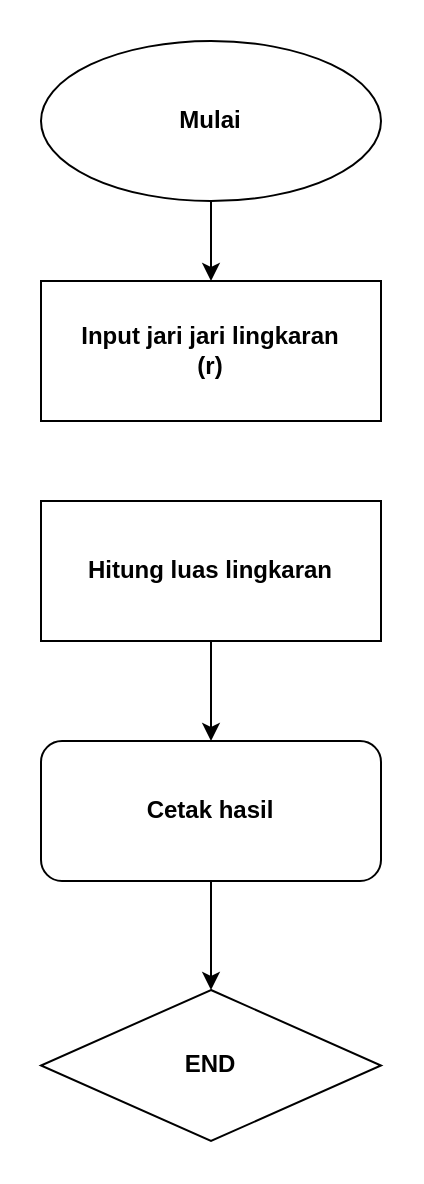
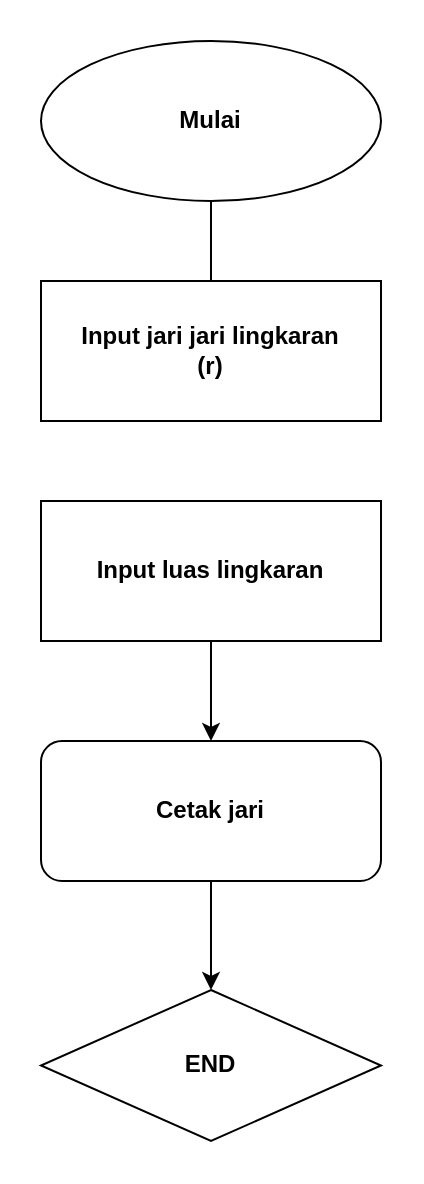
(211, 266) -> (211, 271)
(211, 571) -> (211, 571)
(211, 811) -> (211, 811)
